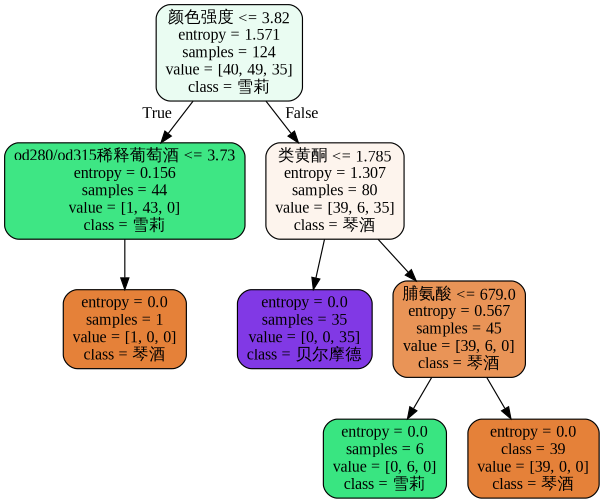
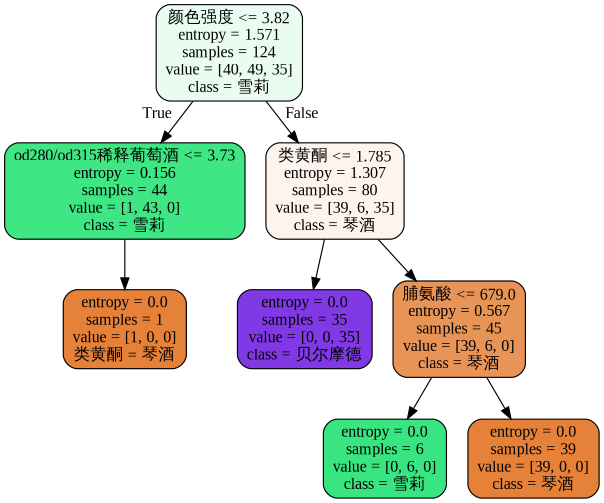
(125, 329) -> (125, 329)
(534, 459) -> (534, 459)
